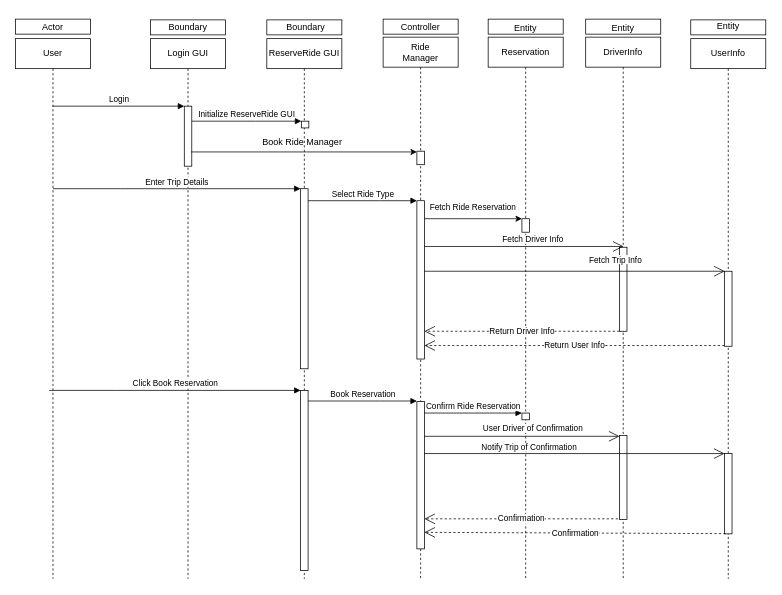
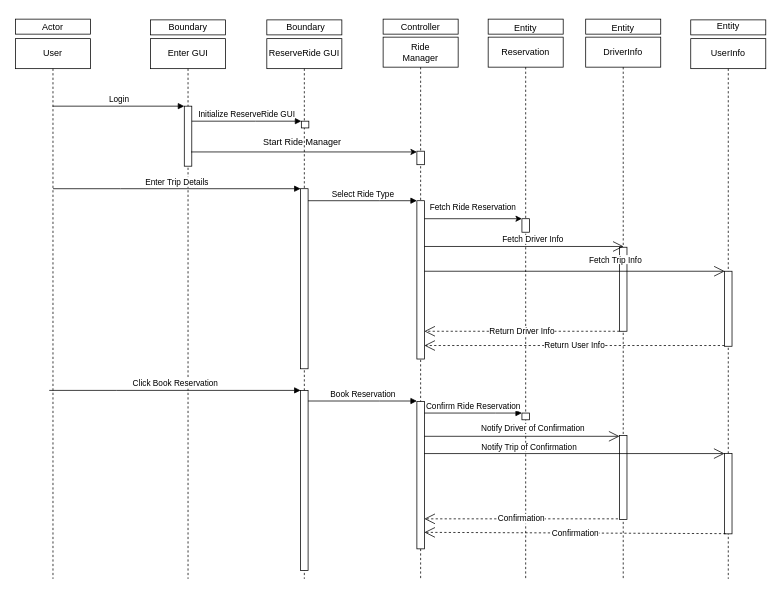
(188, 54) -> (188, 54)
(302, 142) -> (302, 142)
(533, 429) -> (533, 429)
